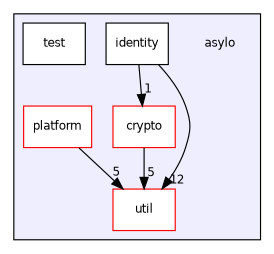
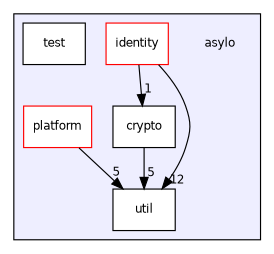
(137, 44) -> (137, 44)
(144, 127) -> (144, 127)
(144, 210) -> (144, 210)
